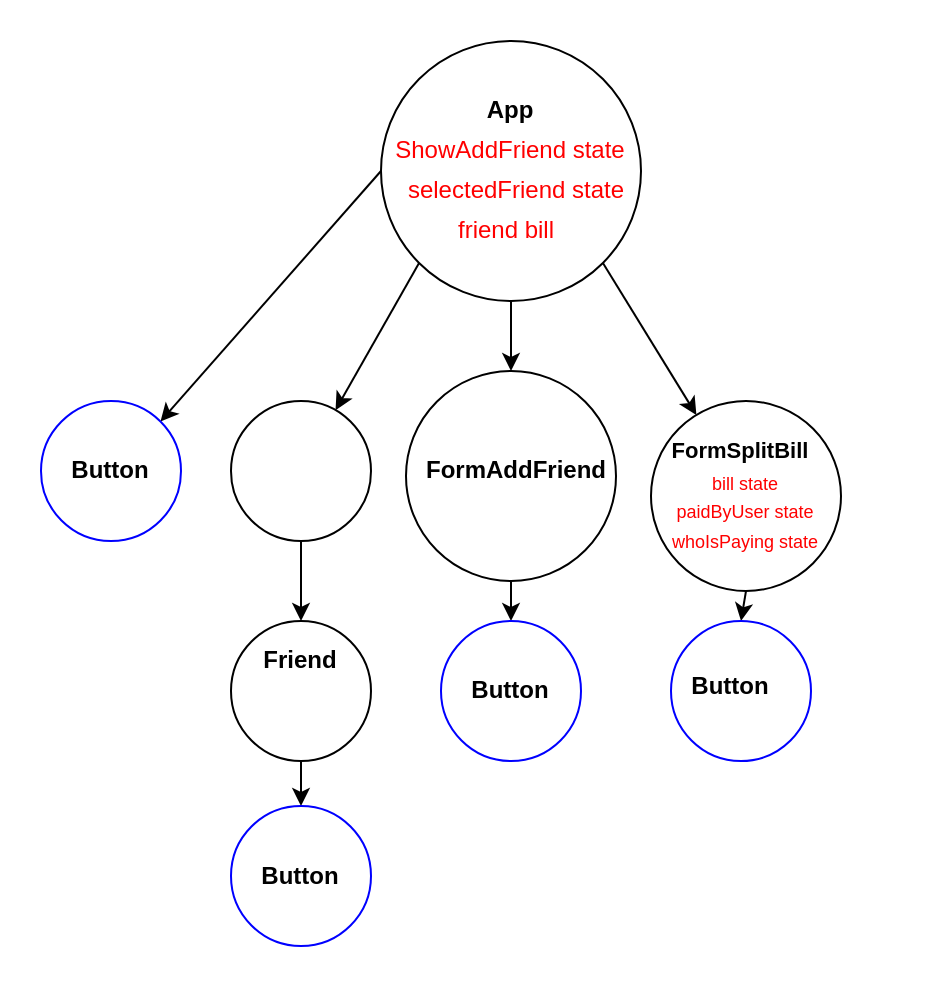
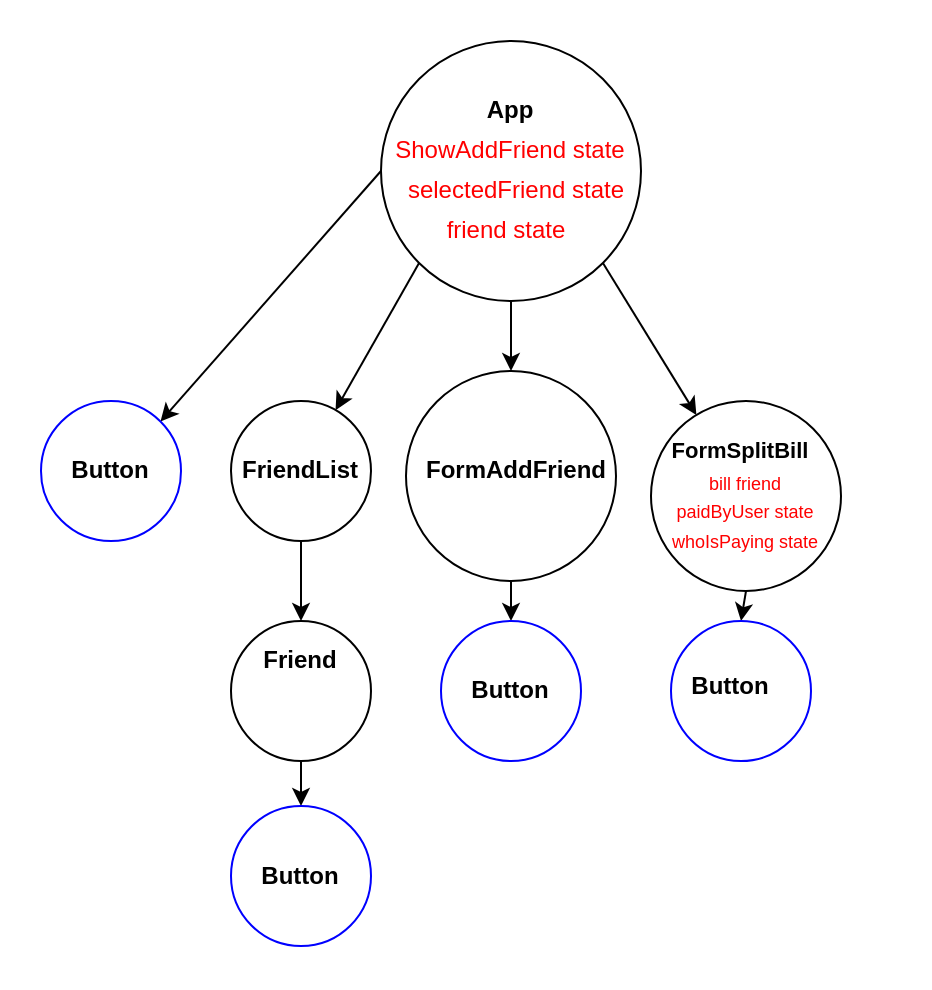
(507, 231) -> (507, 231)
none -> (301, 471)
(746, 511) -> (746, 511)
